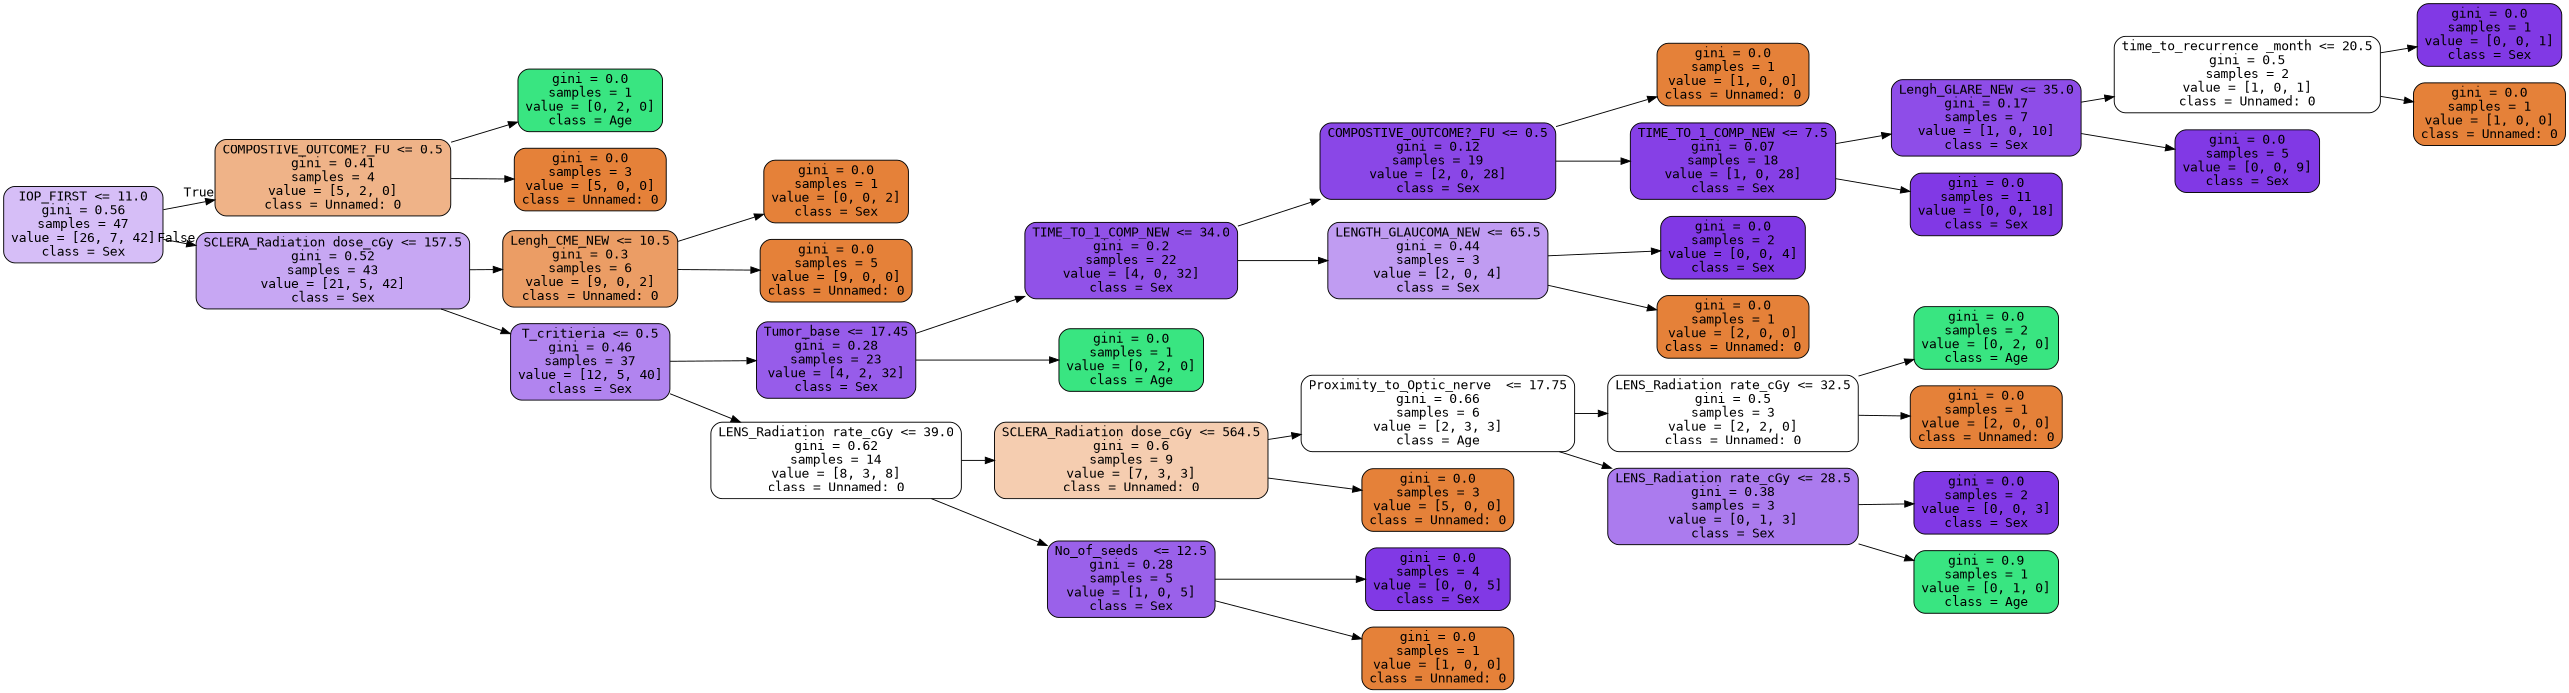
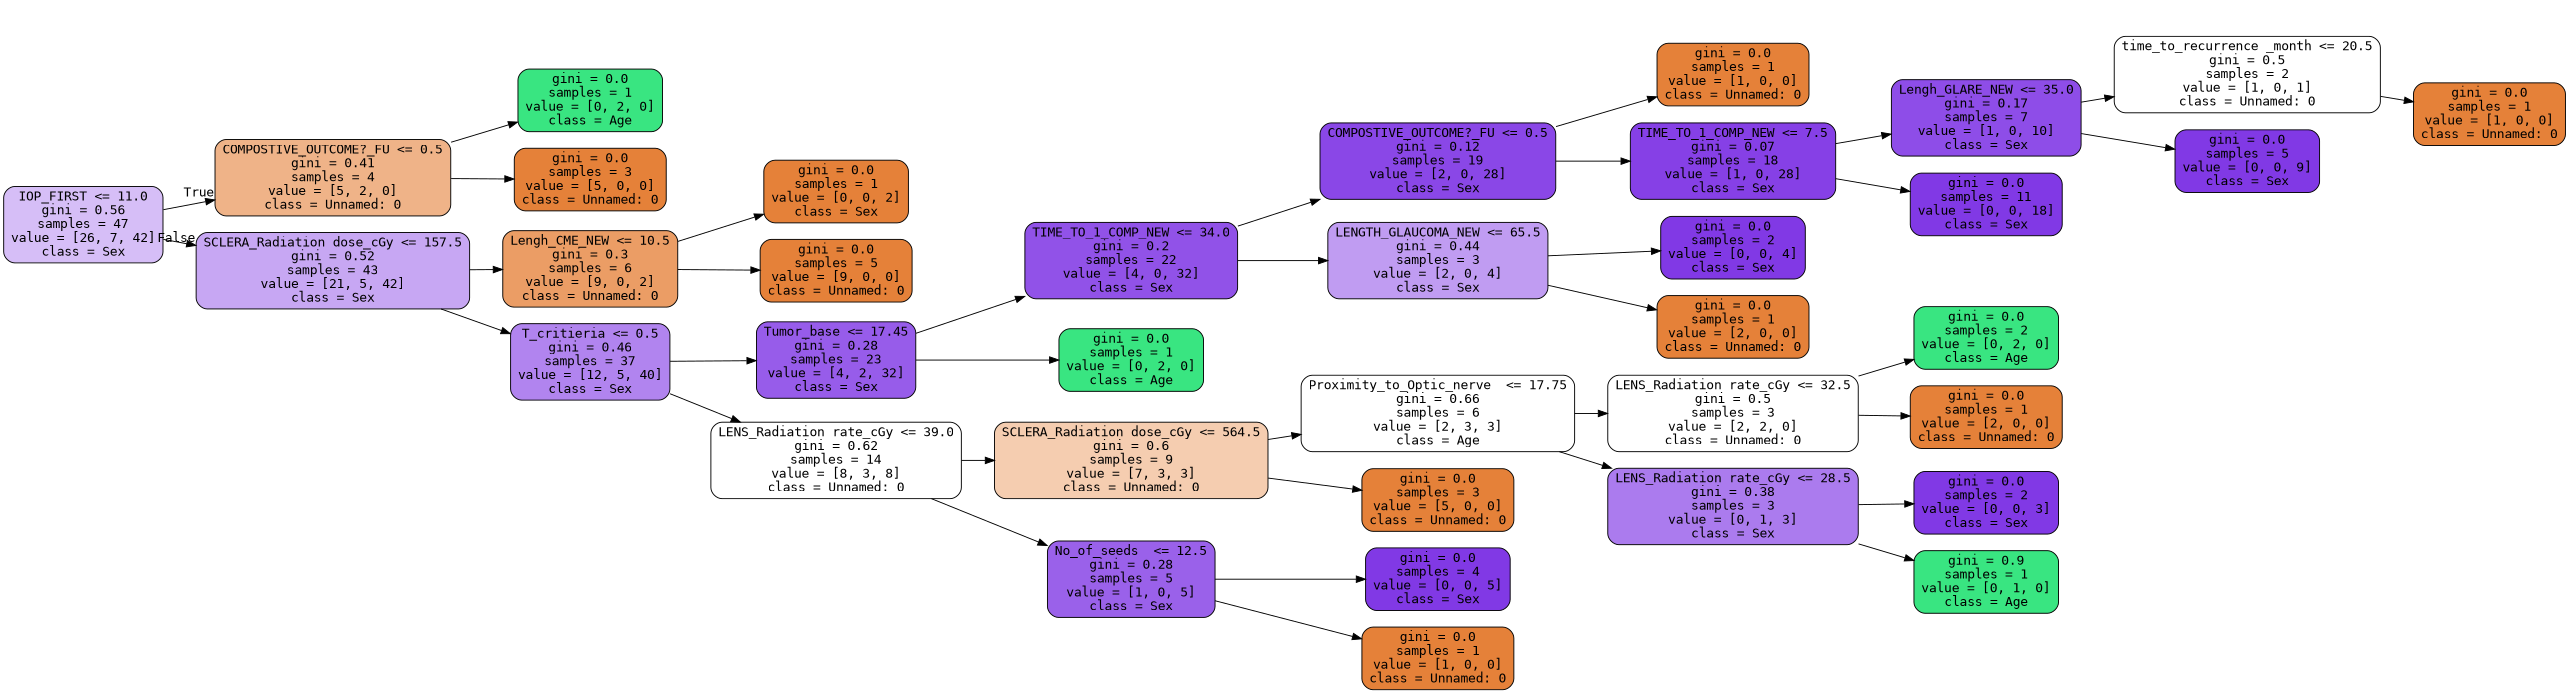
(2489, 35) -> none
